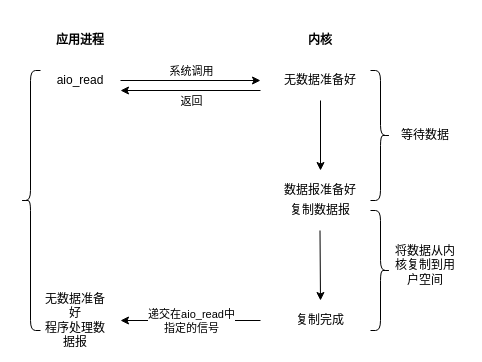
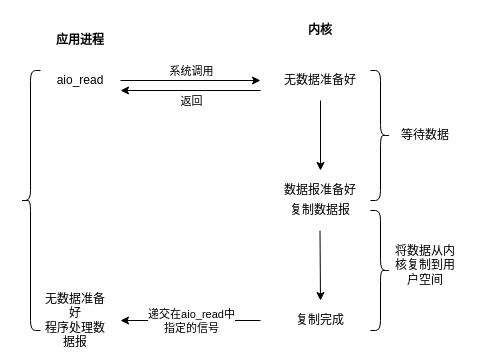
(321, 41) -> (321, 31)
